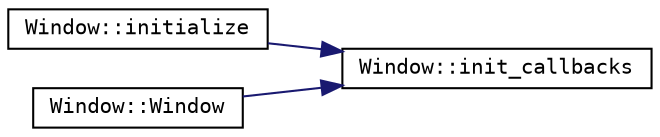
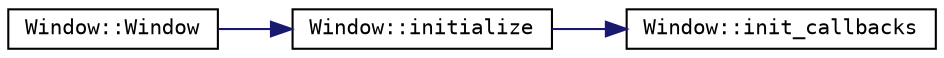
(282, 92) -> (244, 29)
